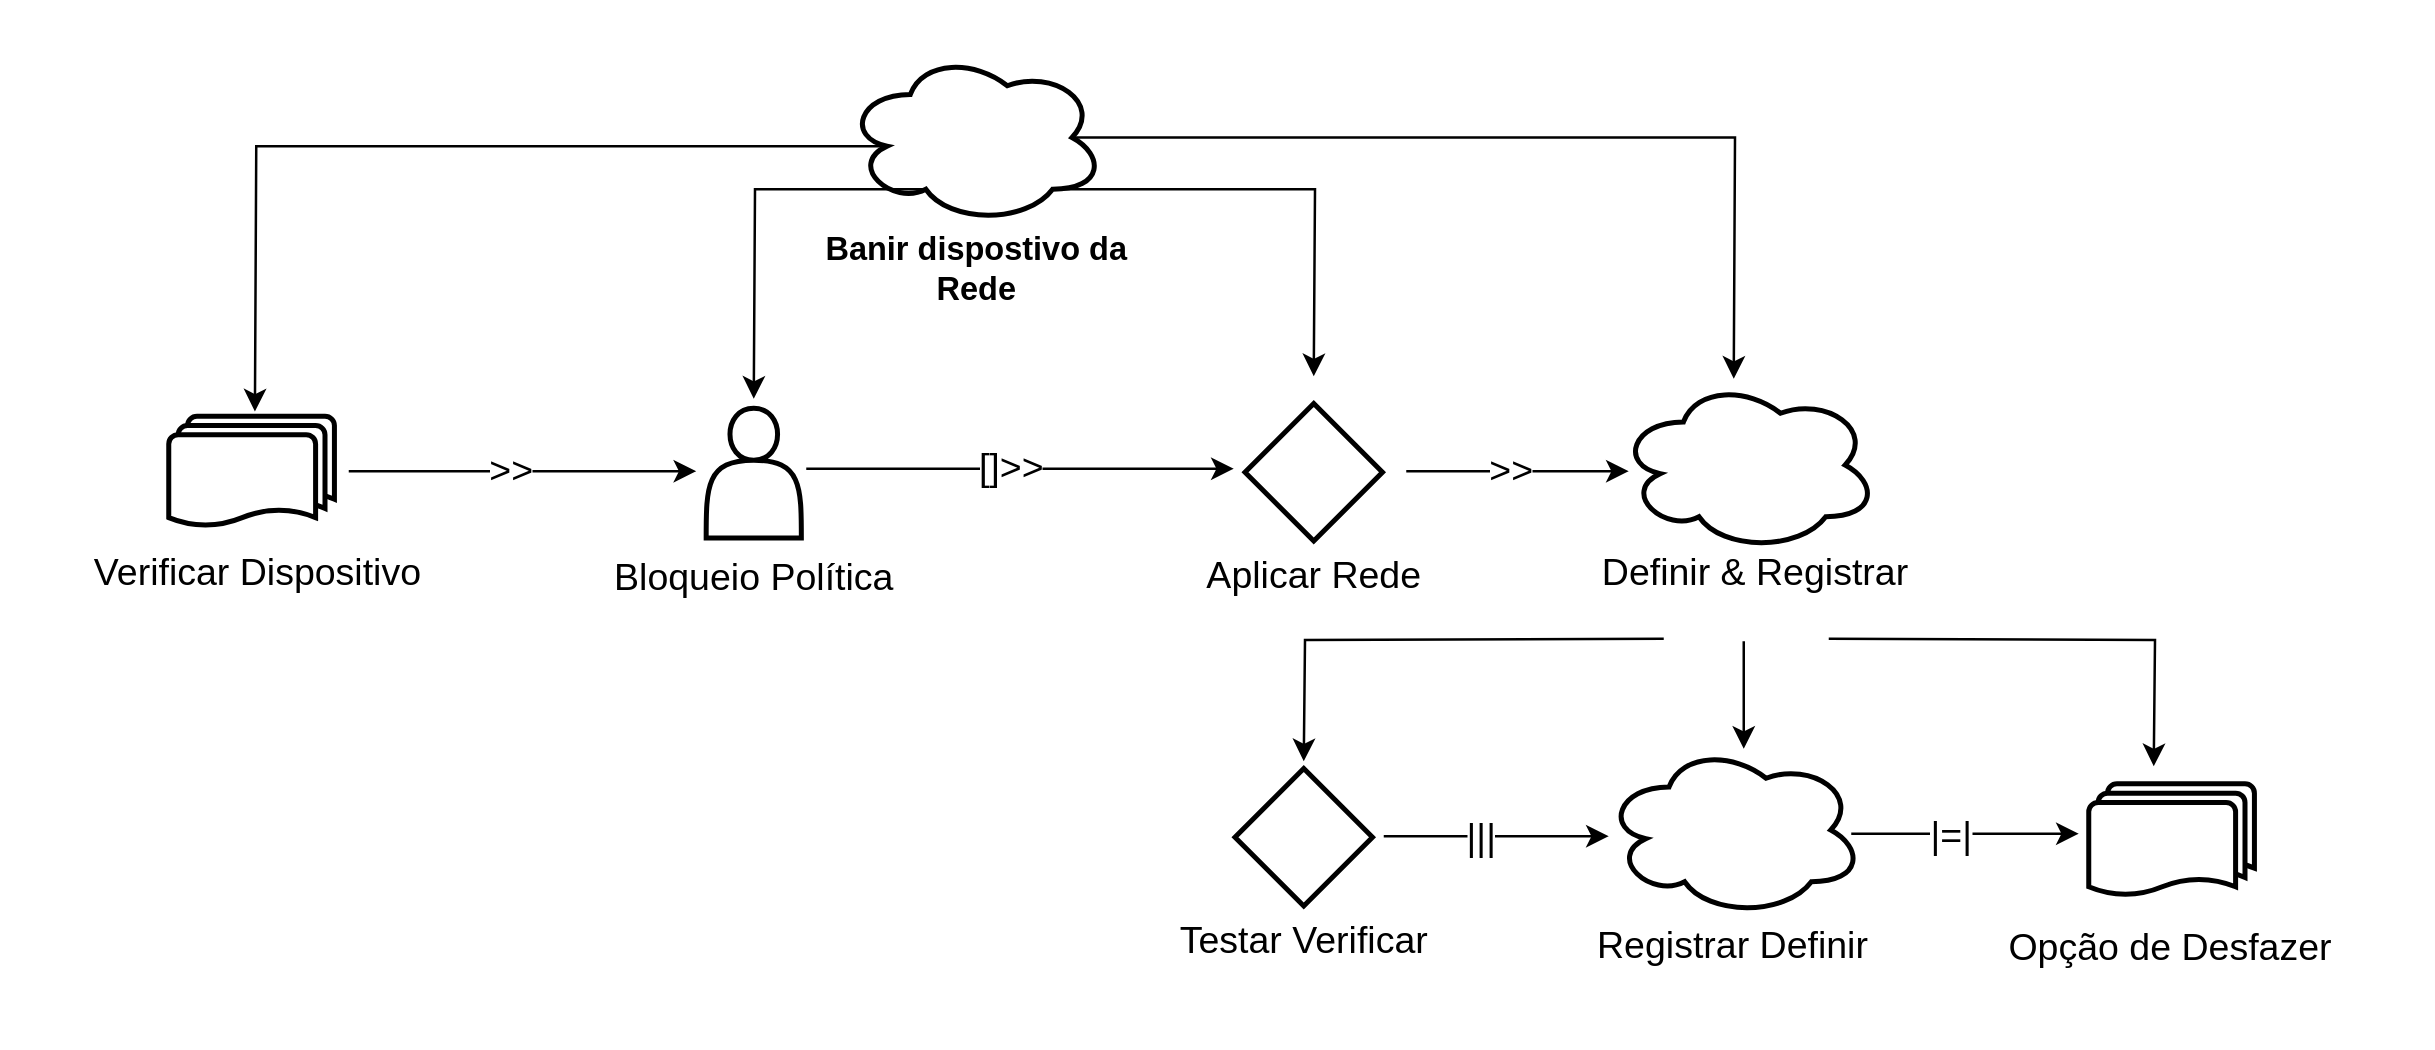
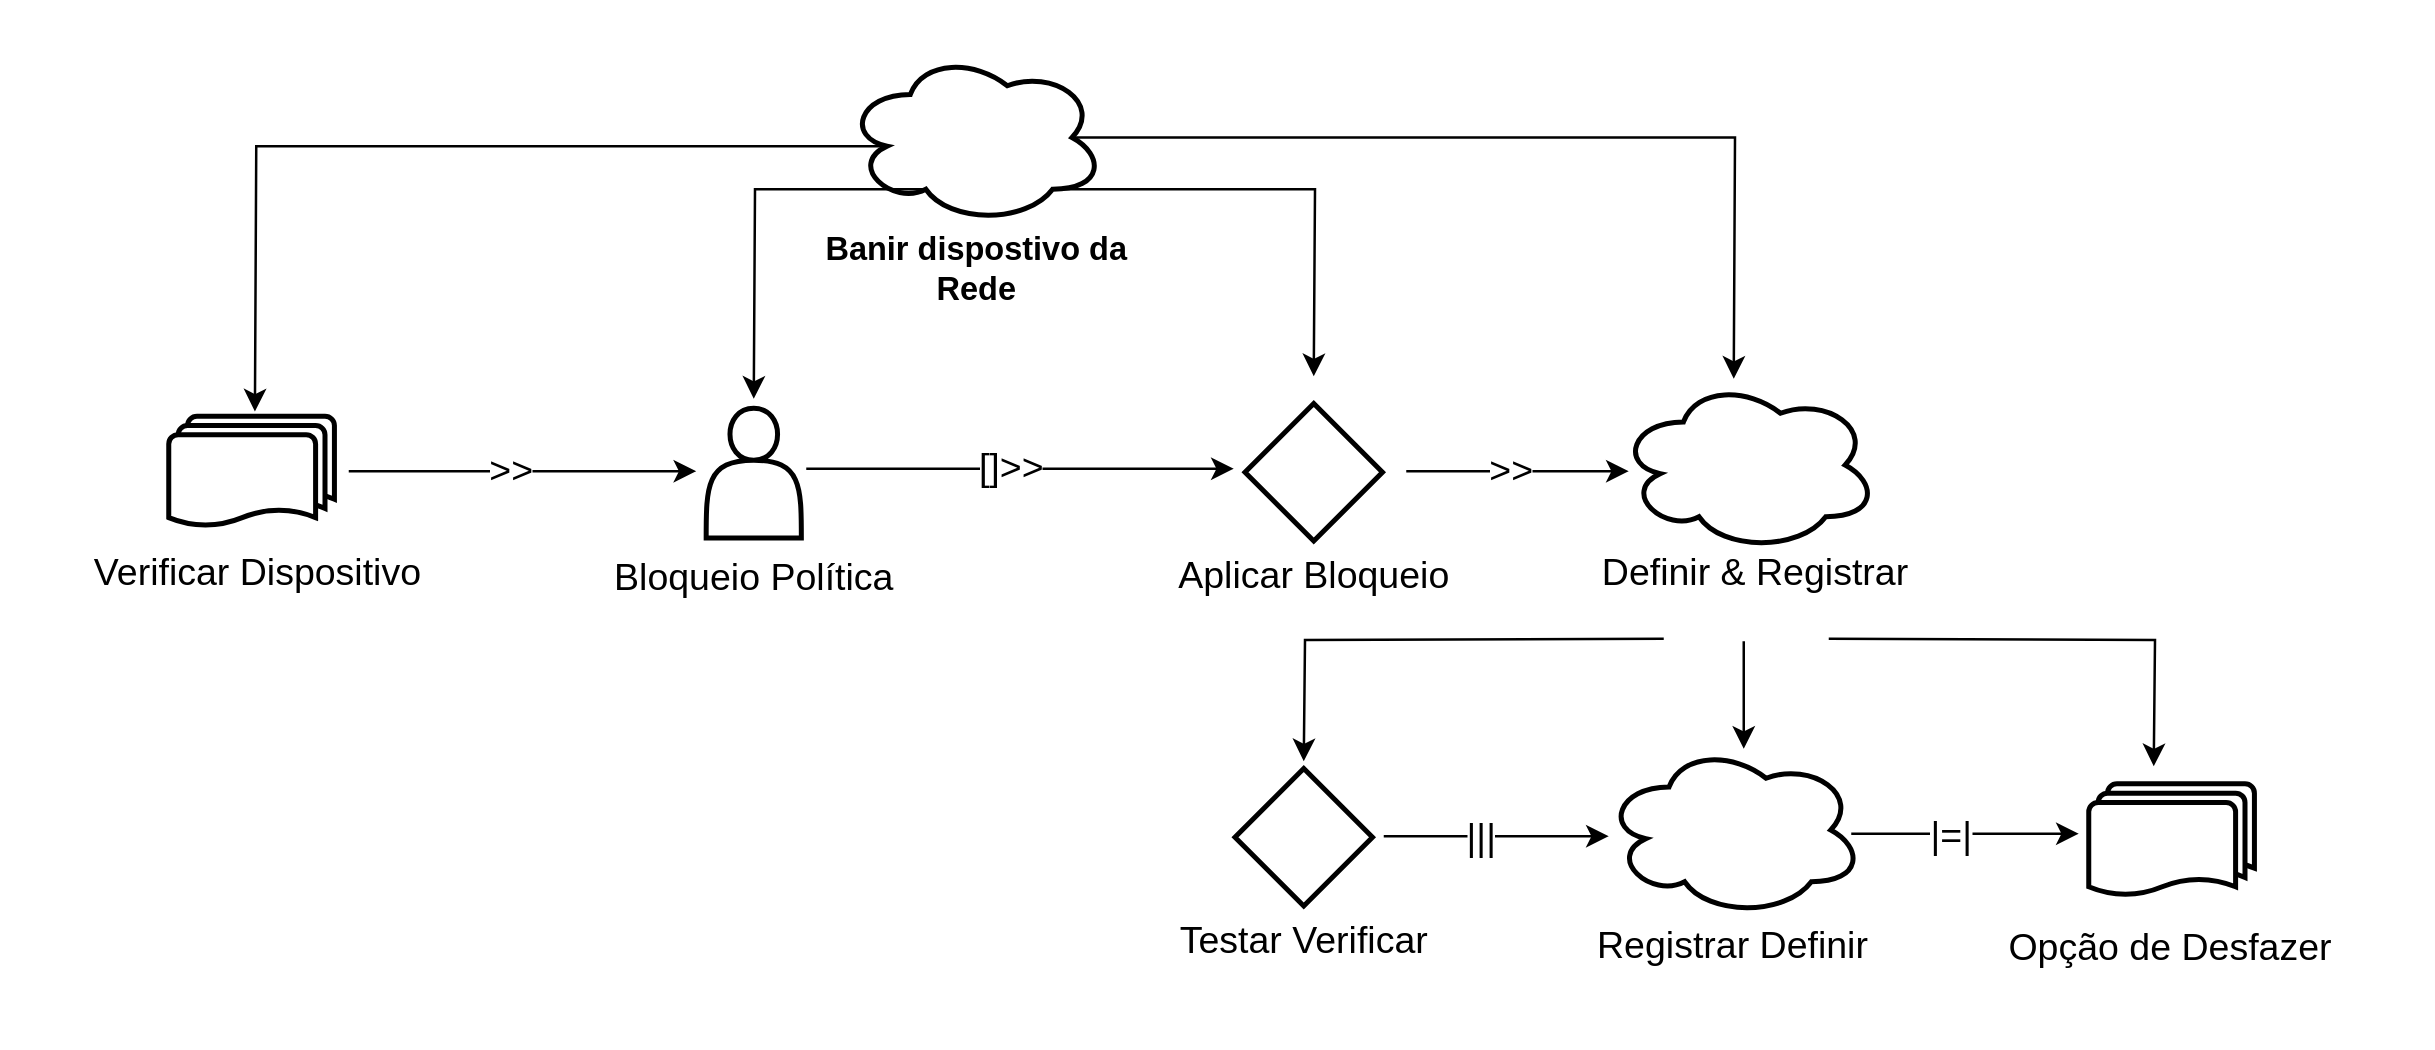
(1315, 572) -> (1315, 572)
